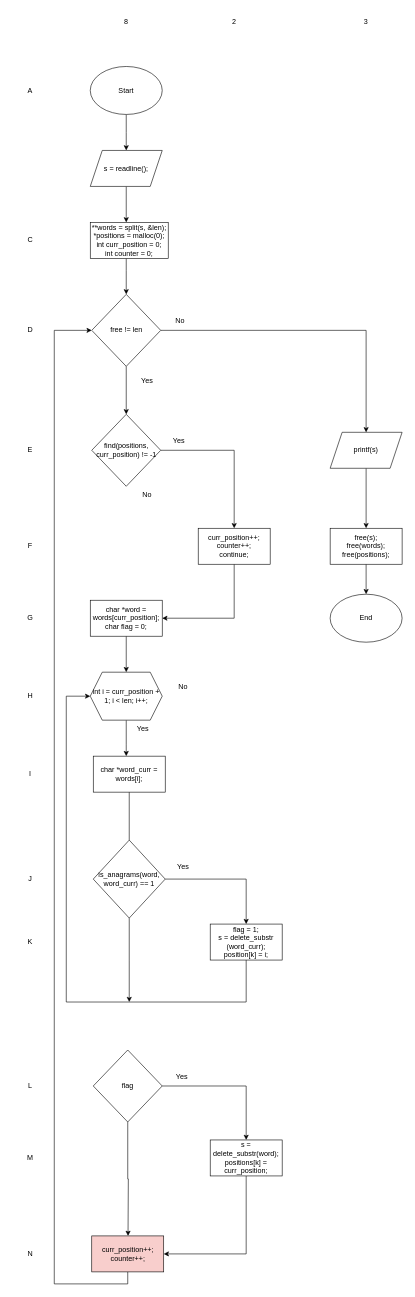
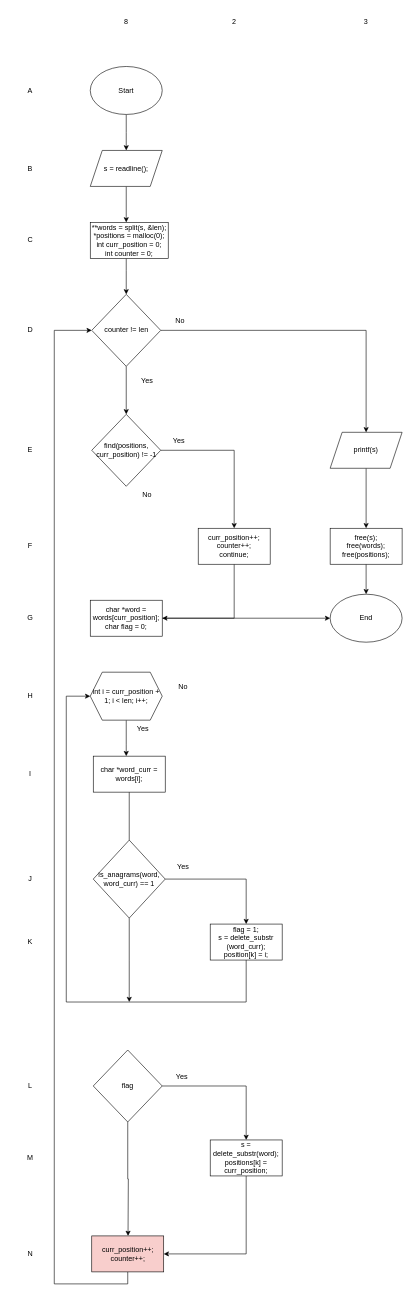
none -> (30, 168)
(127, 330) -> (127, 330)
(126, 666) -> (324, 618)
